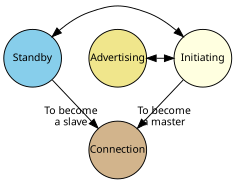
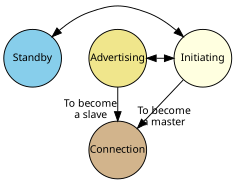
(72, 101) -> (118, 99)
